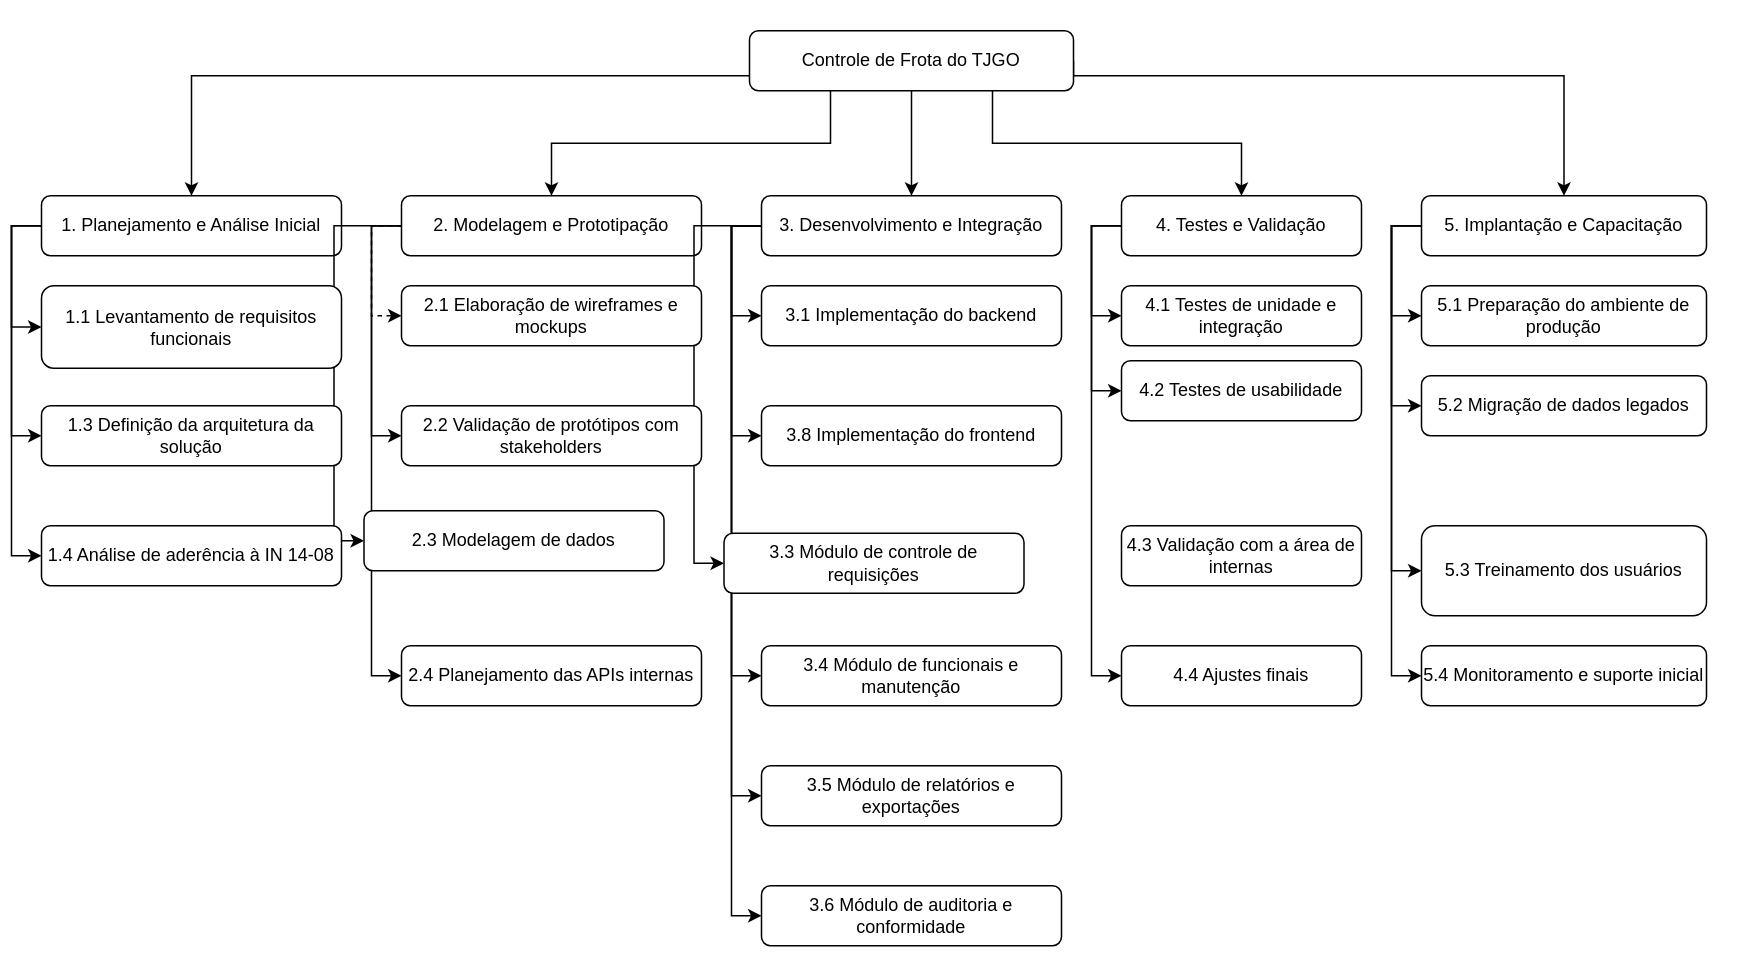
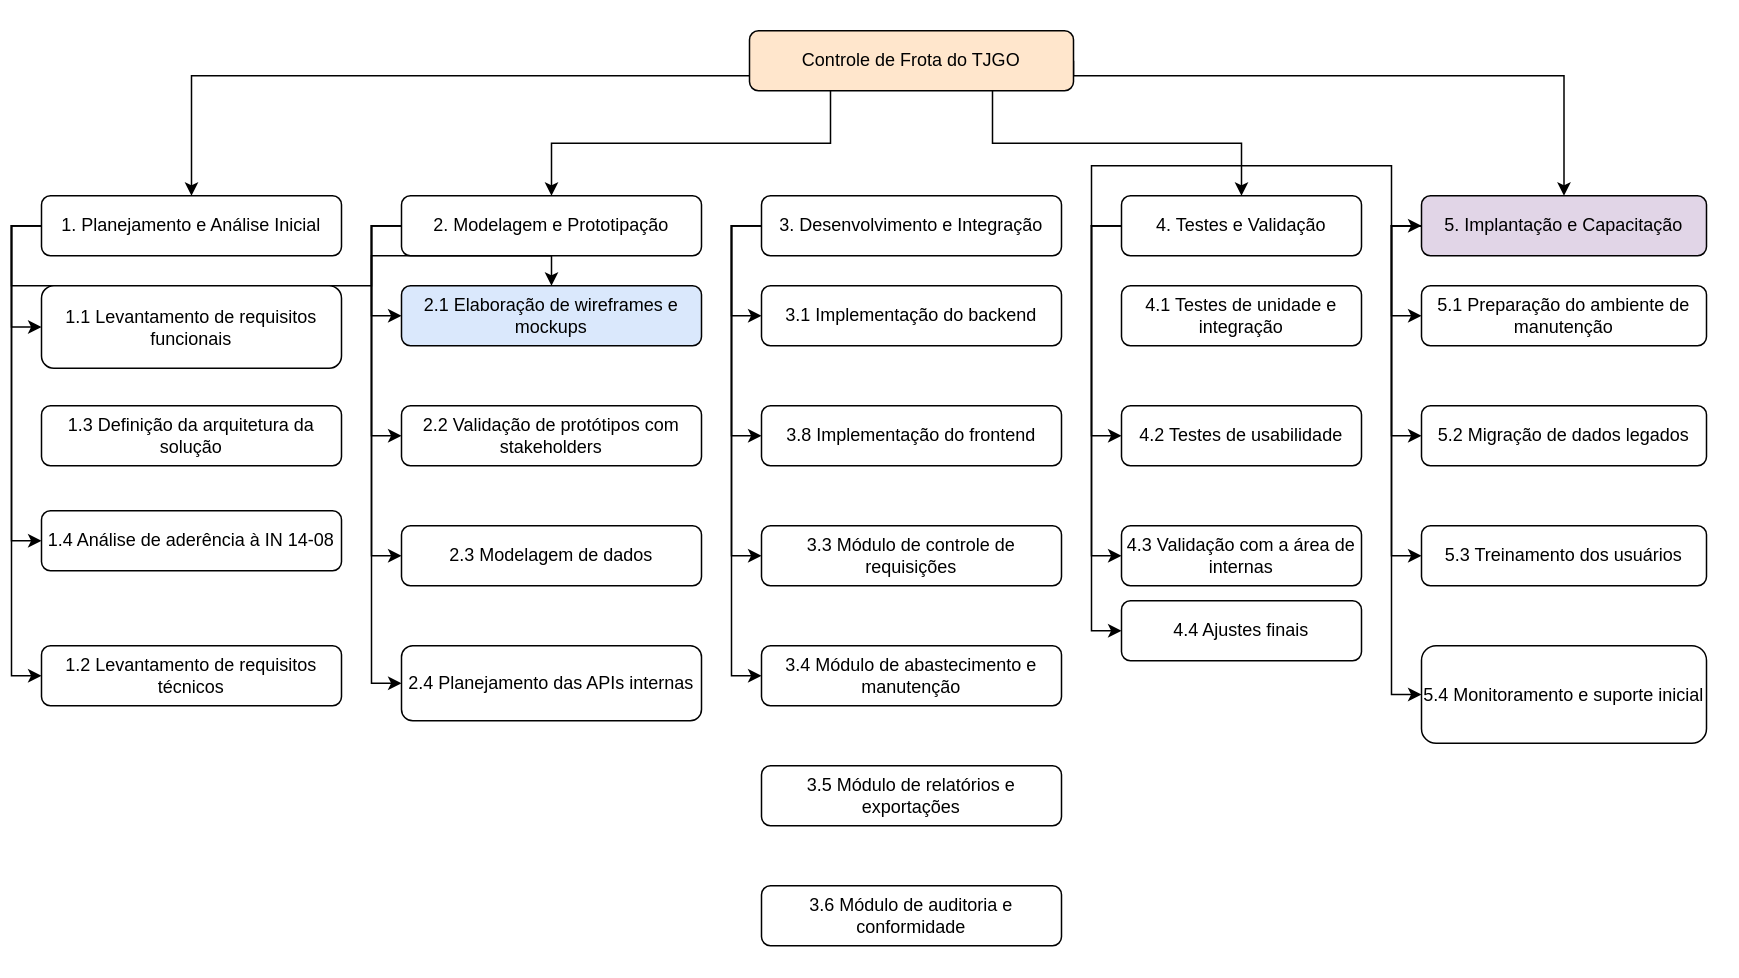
(911, 61) -> (911, 61)
(911, 138) -> none
(1564, 226) -> (1564, 226)
(380, 316) -> (380, 316)
(551, 316) -> (551, 316)
(1102, 316) -> (1239, 166)
(1564, 316) -> (1564, 316)
(1241, 391) -> (1241, 436)
(1564, 406) -> (1564, 436)
(22, 436) -> (350, 286)
(514, 541) -> (551, 556)
(191, 556) -> (191, 541)
none -> (1102, 556)
(874, 563) -> (911, 556)
(1564, 571) -> (1564, 556)
none -> (11, 627)
none -> (191, 676)
(551, 676) -> (551, 683)
(911, 676) -> (911, 676)
(1241, 676) -> (1241, 631)
(1564, 676) -> (1564, 695)
(742, 796) -> none
(731, 867) -> none
